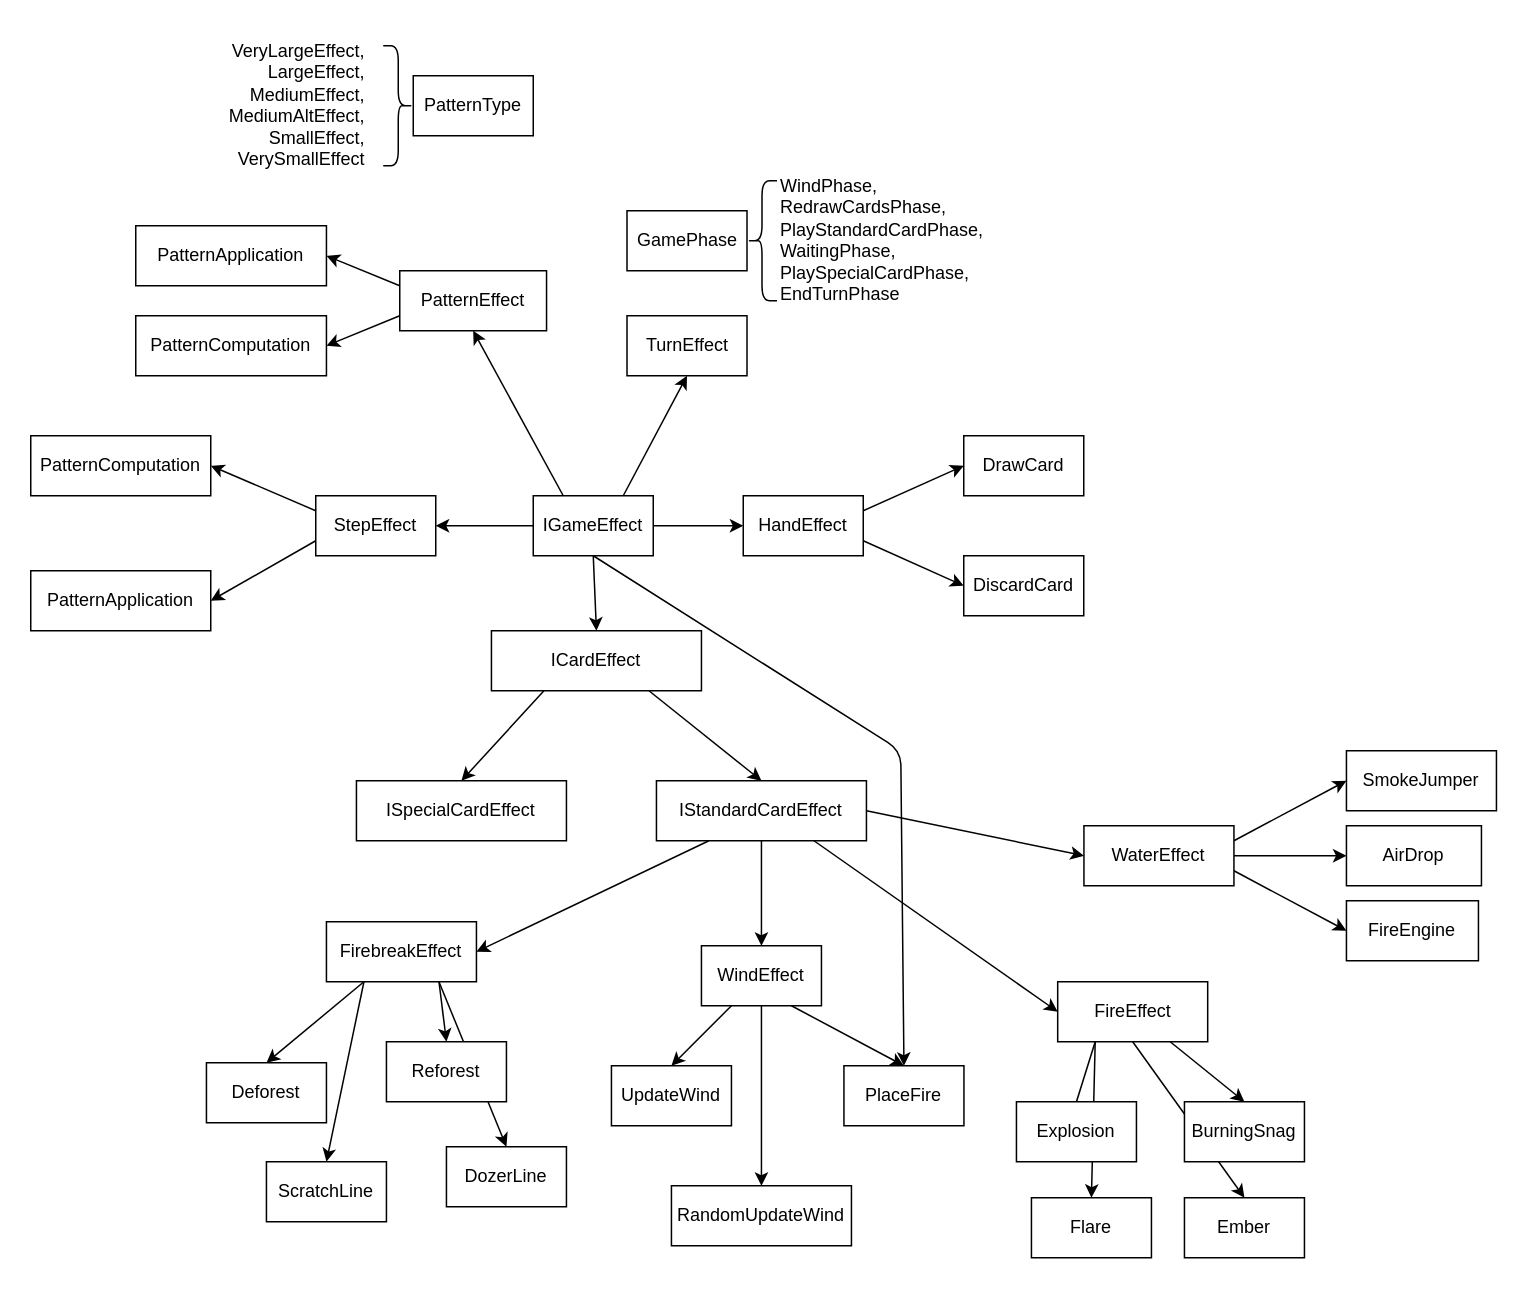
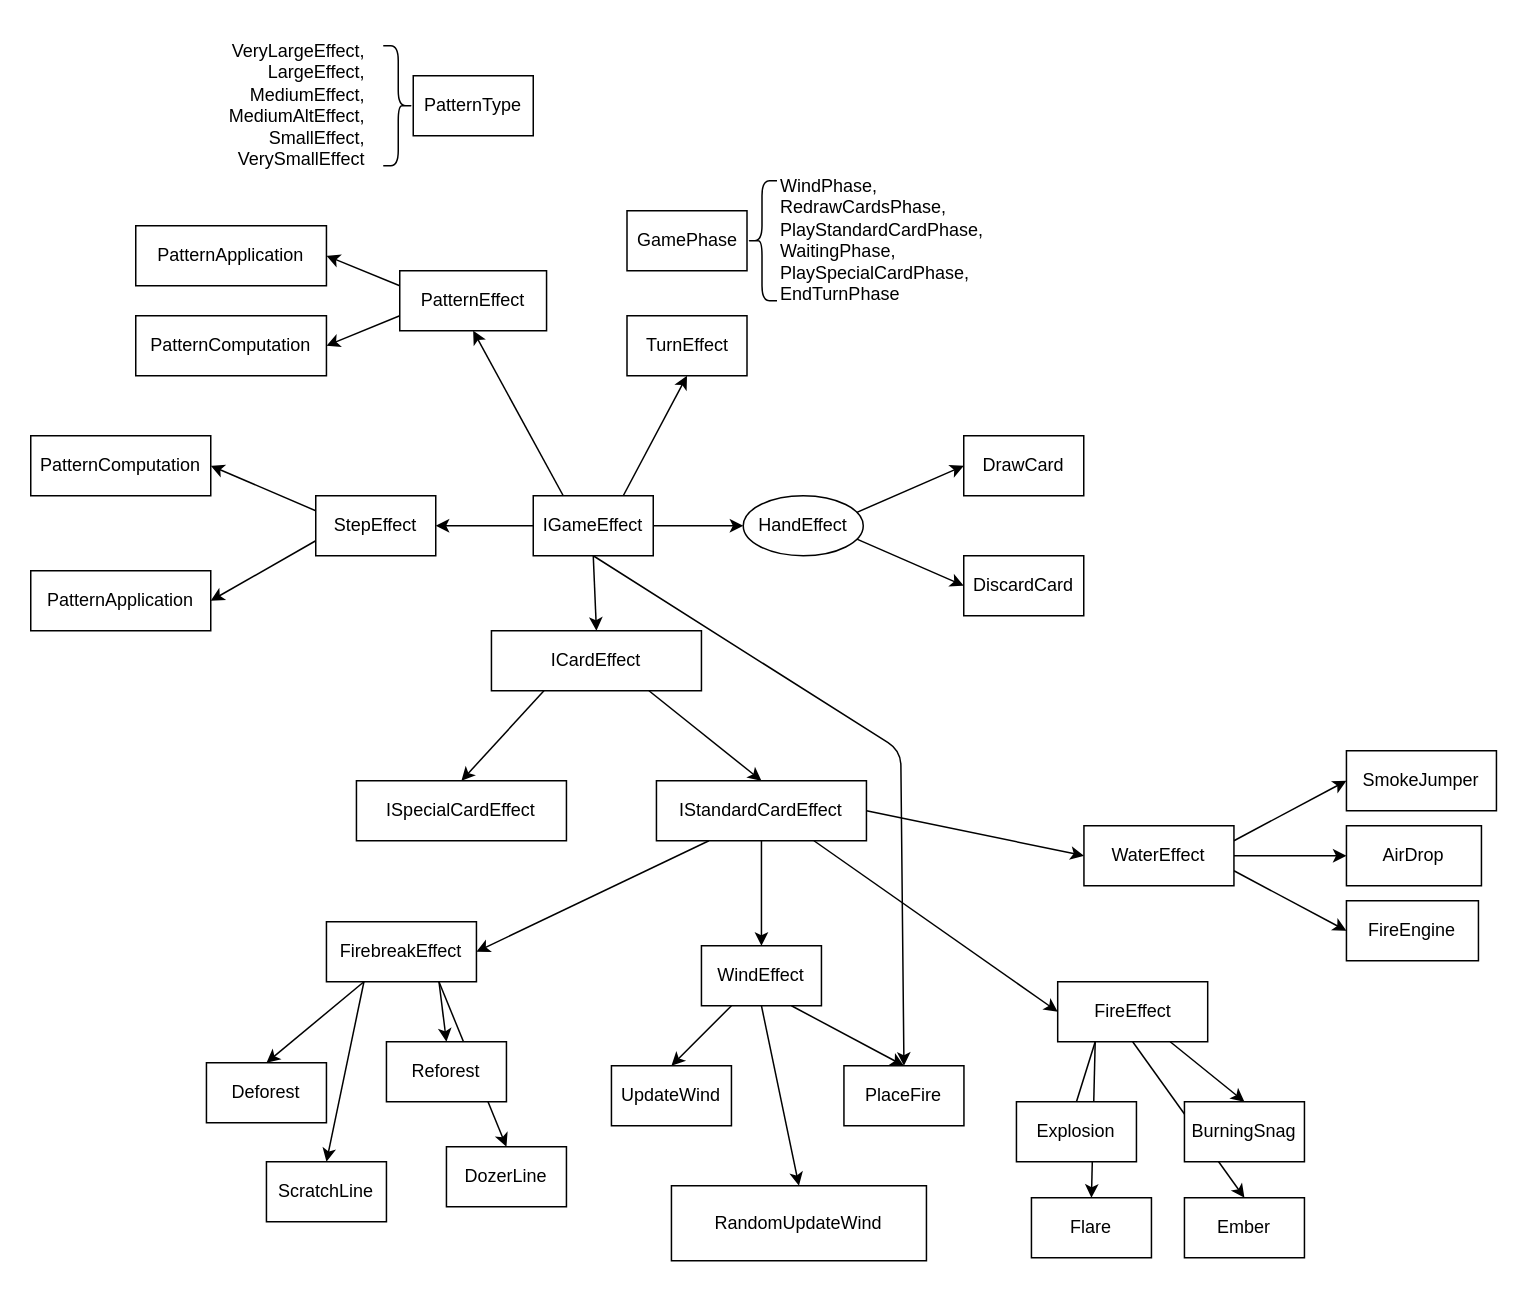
(803, 526) -> (803, 526)
(761, 1216) -> (799, 1223)
